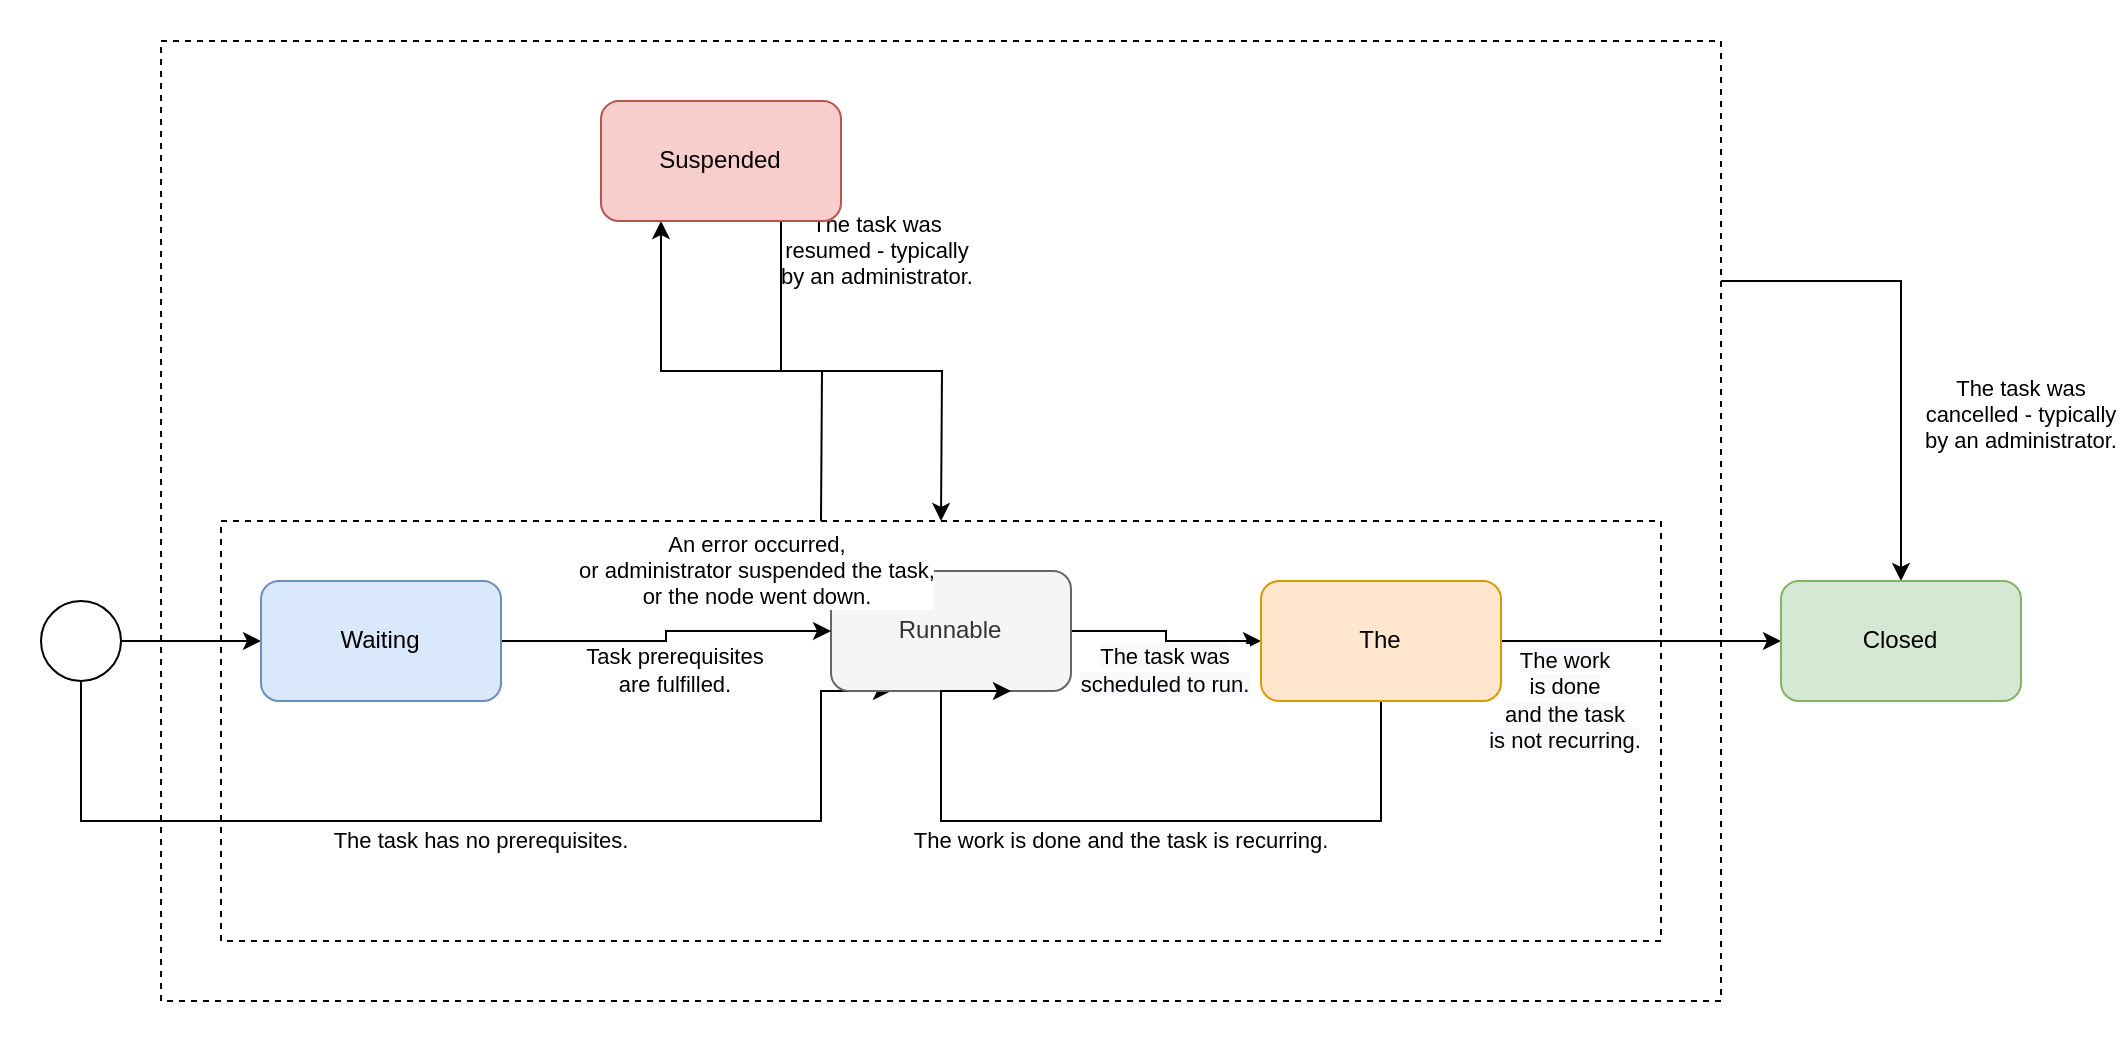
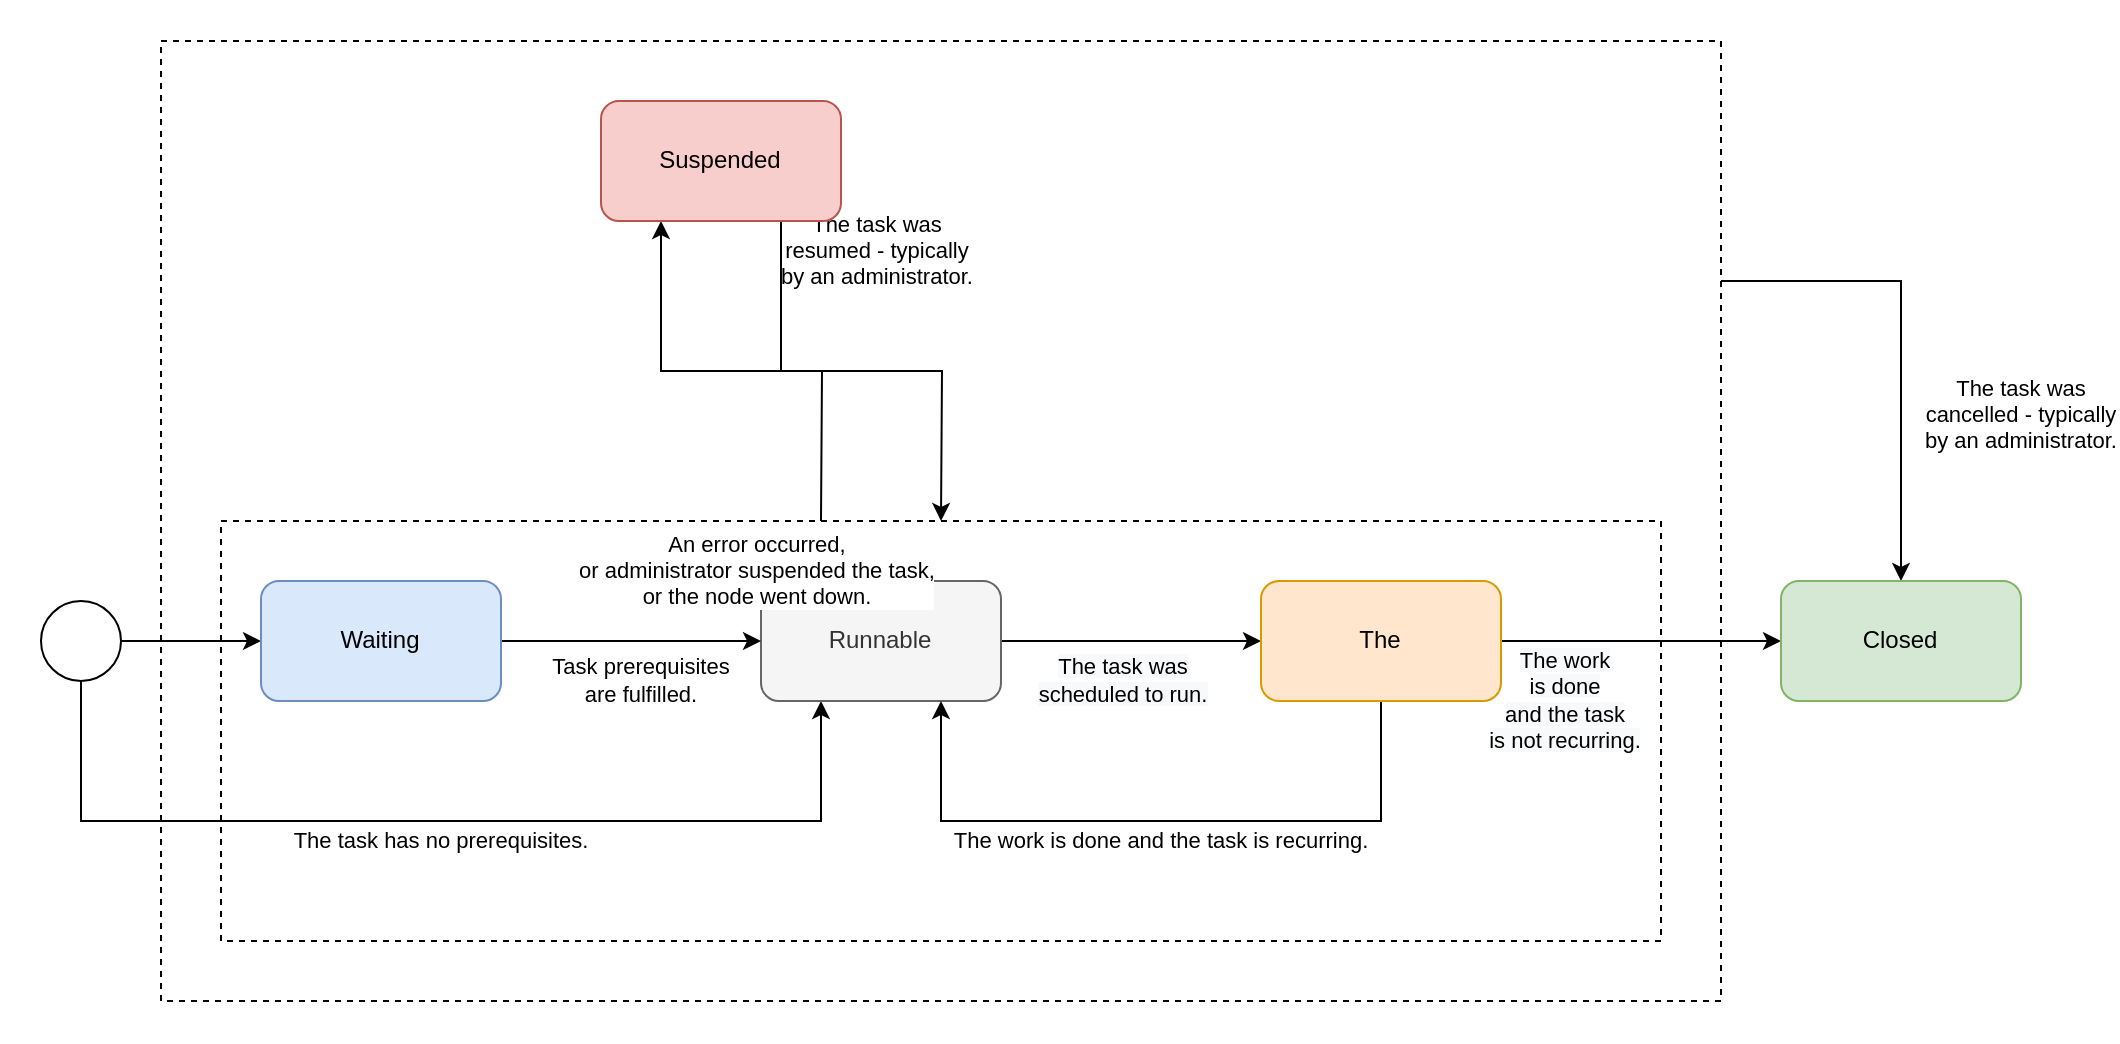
(951, 631) -> (881, 641)
